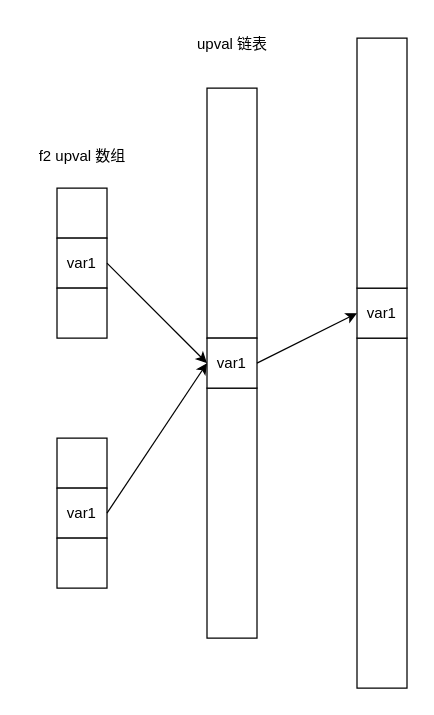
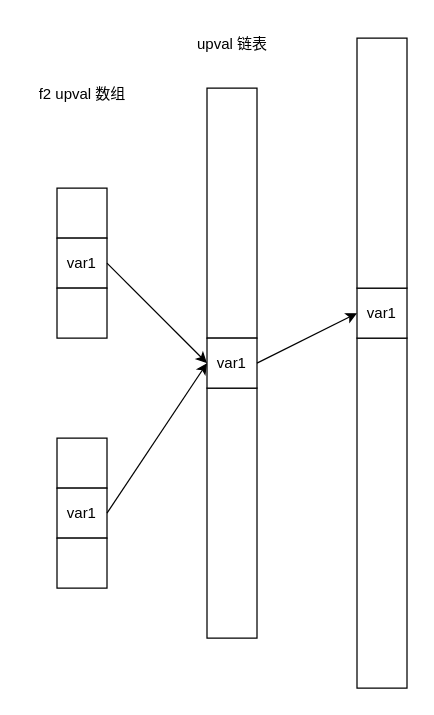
(82, 157) -> (82, 94)
